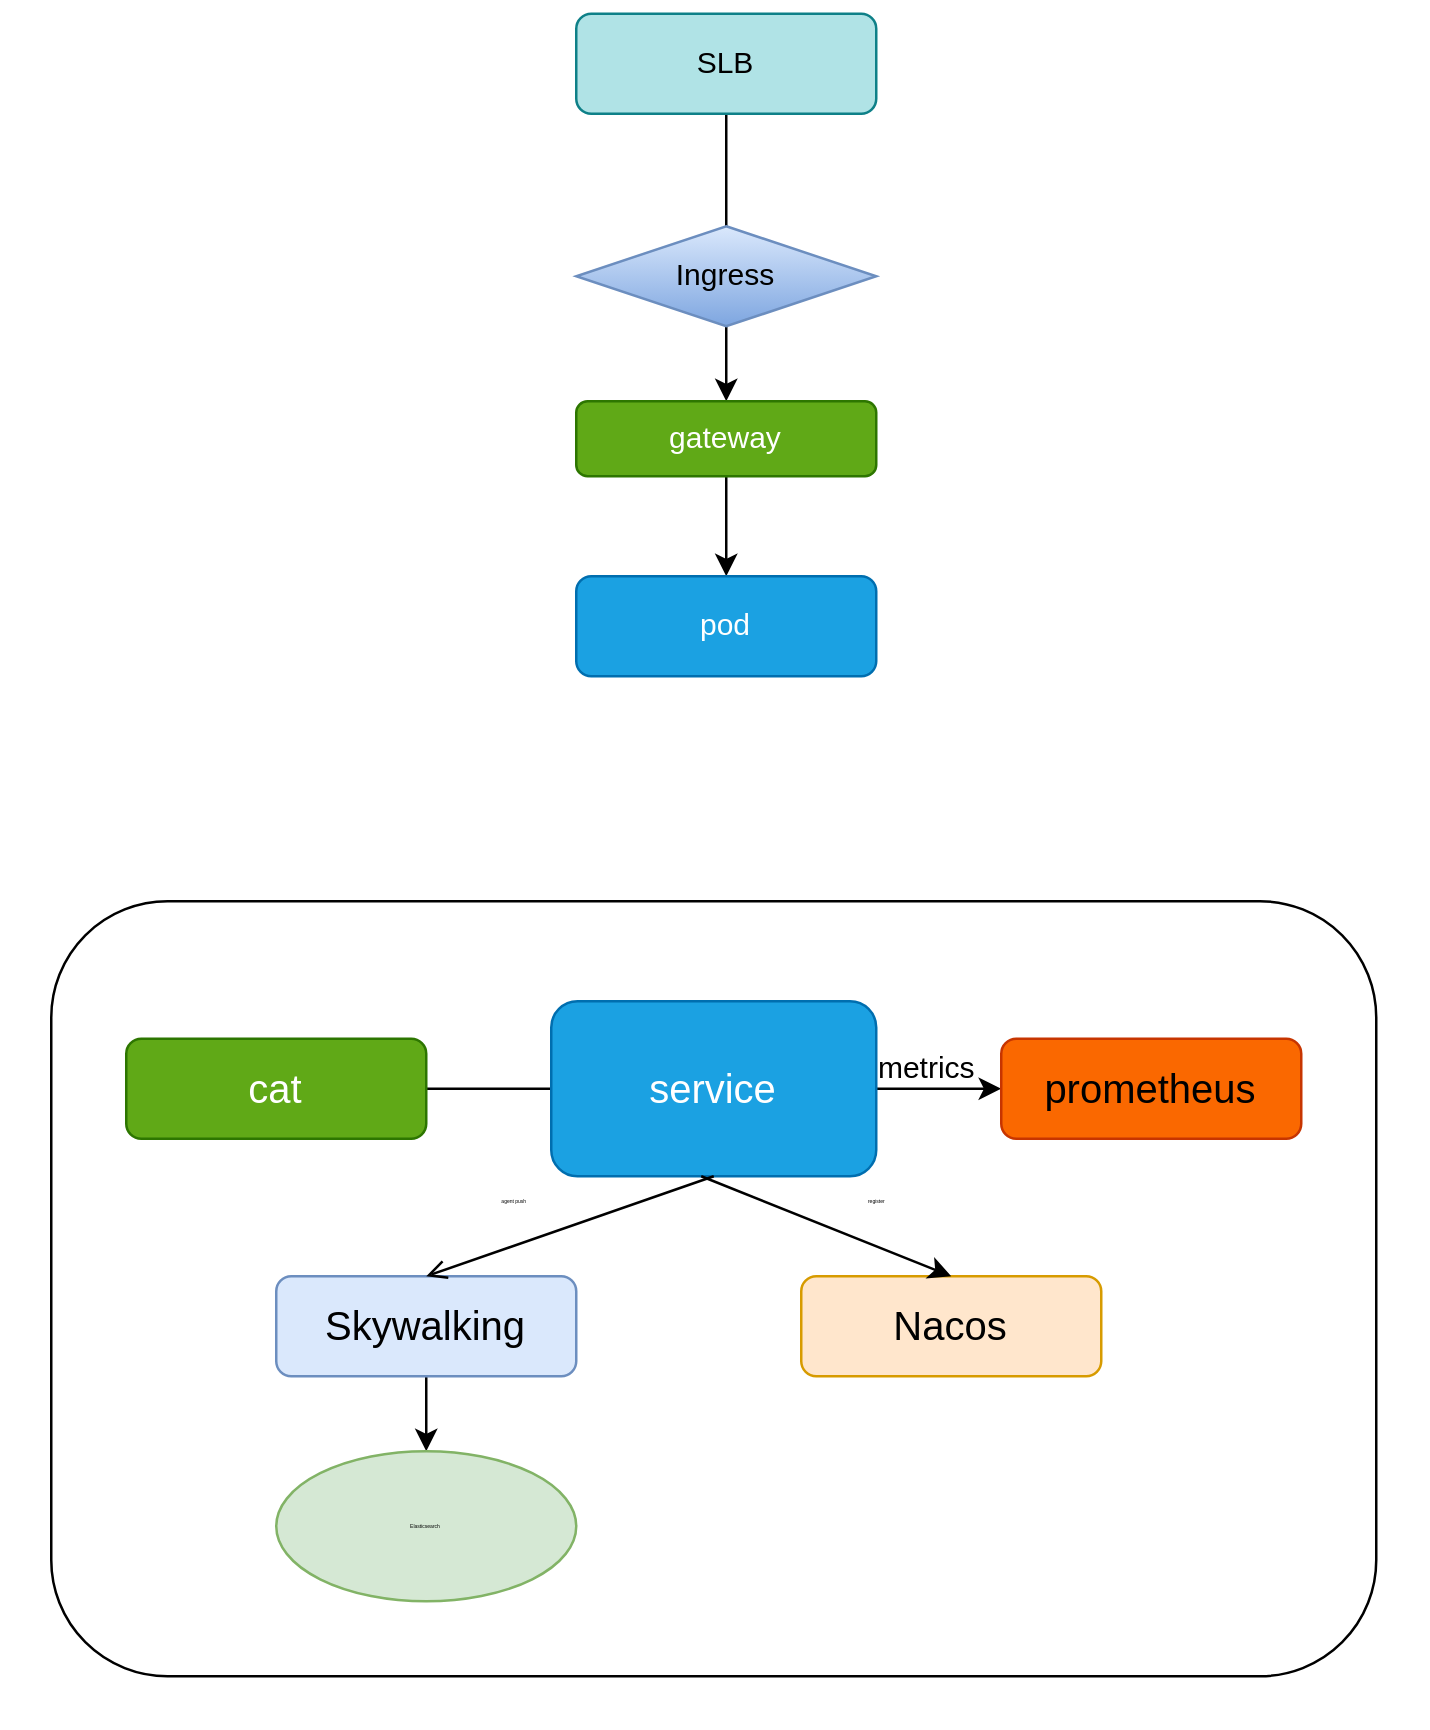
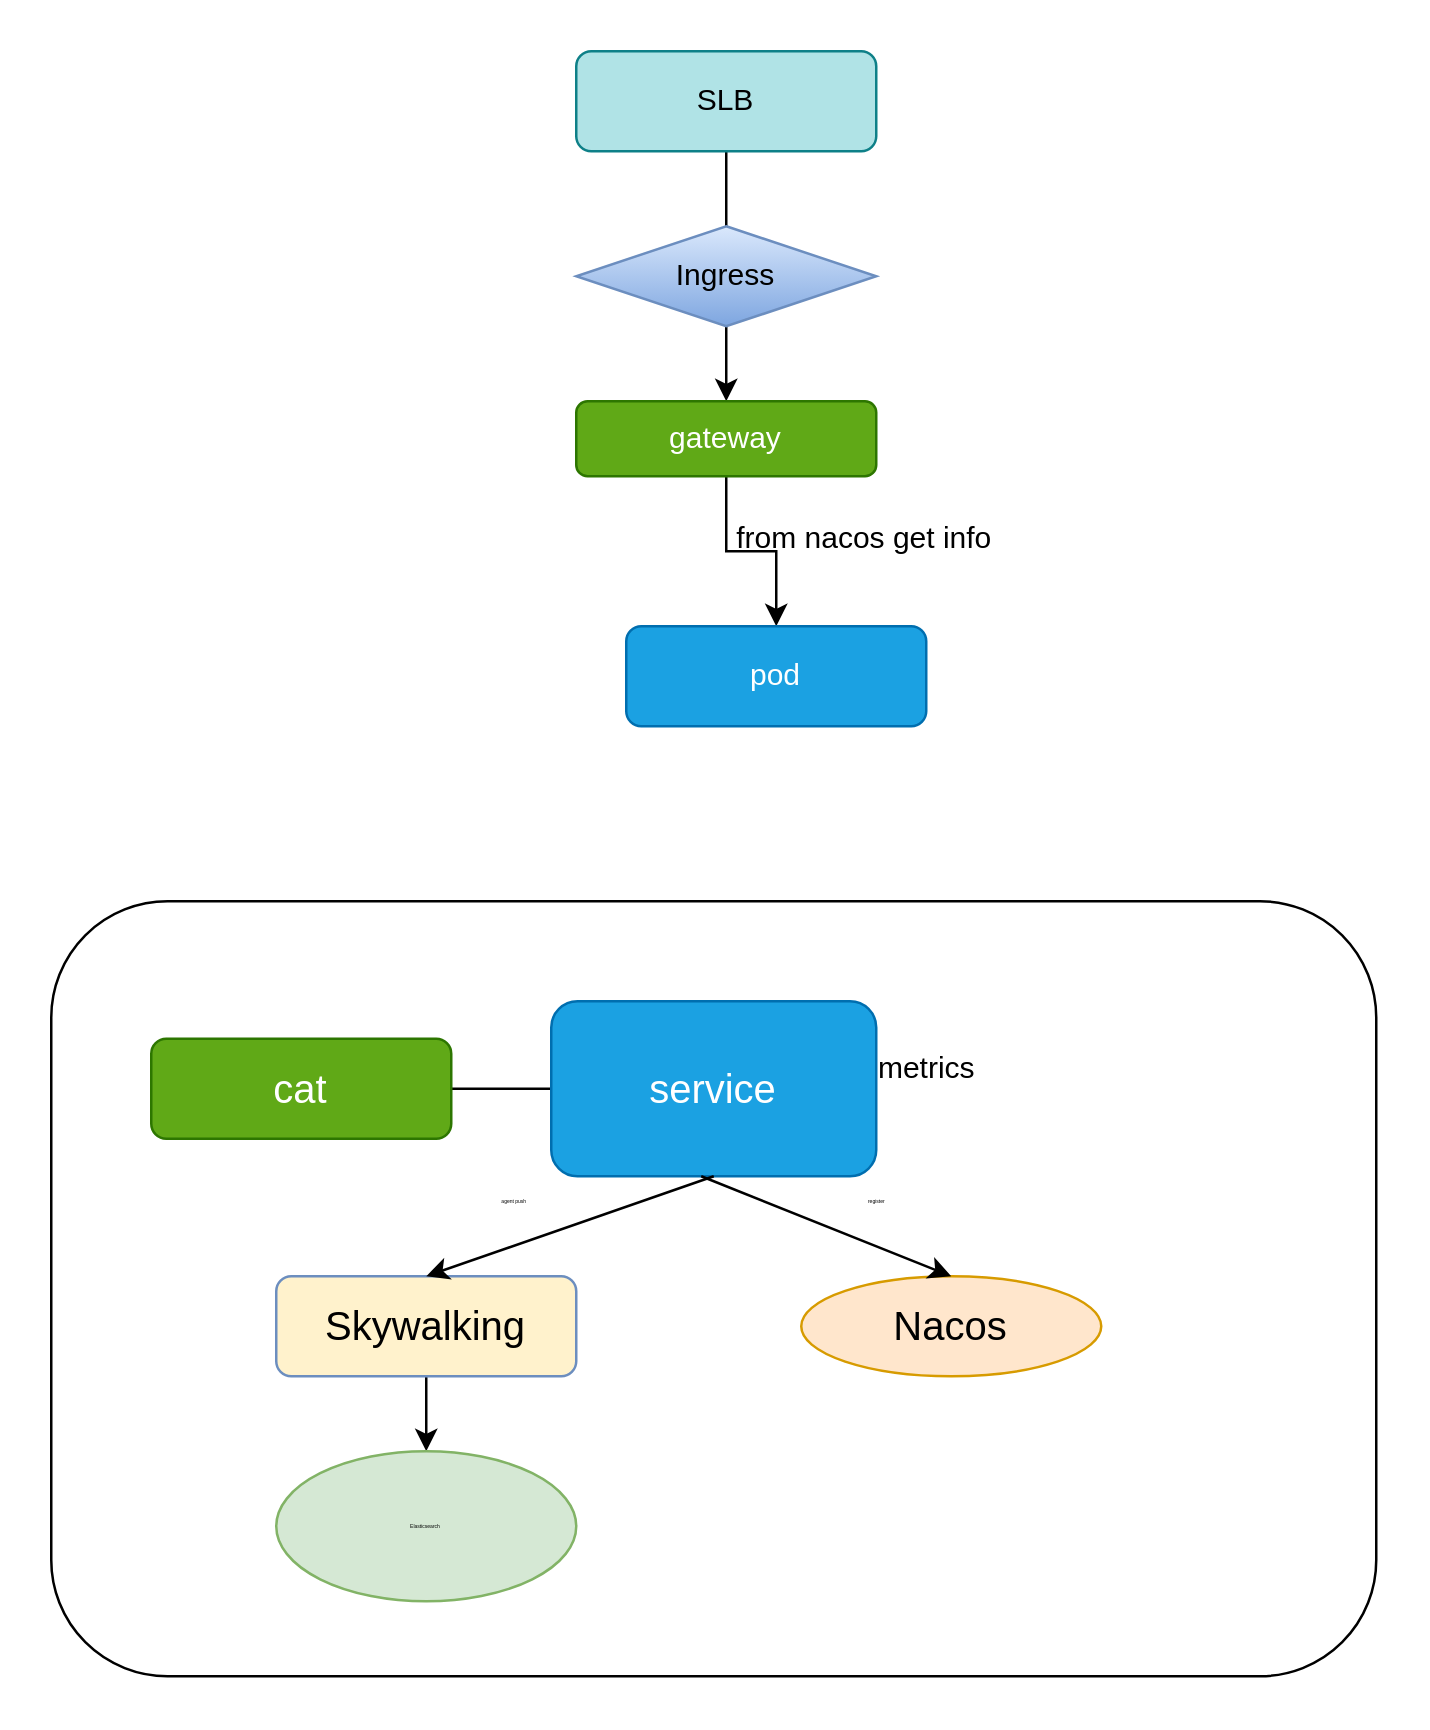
(726, 64) -> (726, 101)
none -> (864, 539)
(726, 626) -> (776, 676)
(276, 1089) -> (301, 1089)
(930, 1089) -> none
(1151, 1089) -> none
(439, 1272) -> (443, 1270)
(426, 1326) -> (426, 1326)
(951, 1326) -> (951, 1326)
